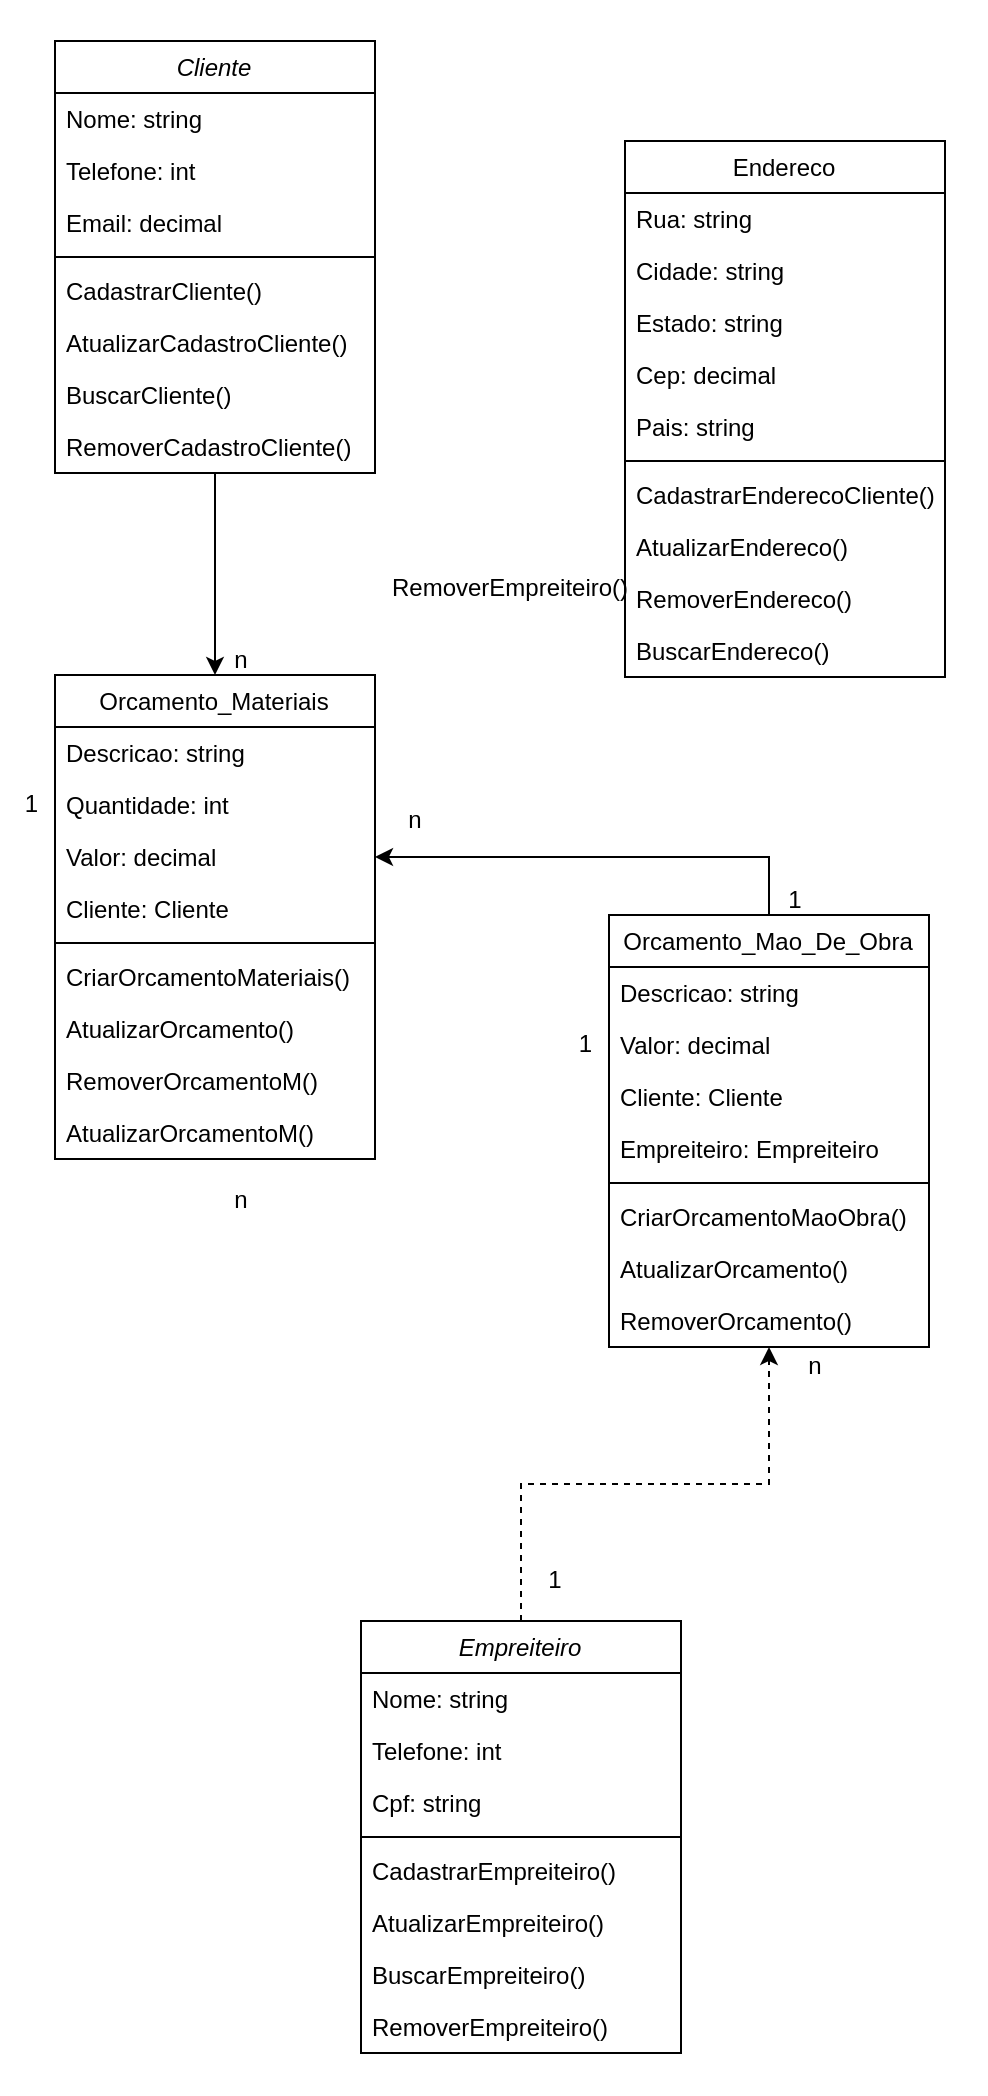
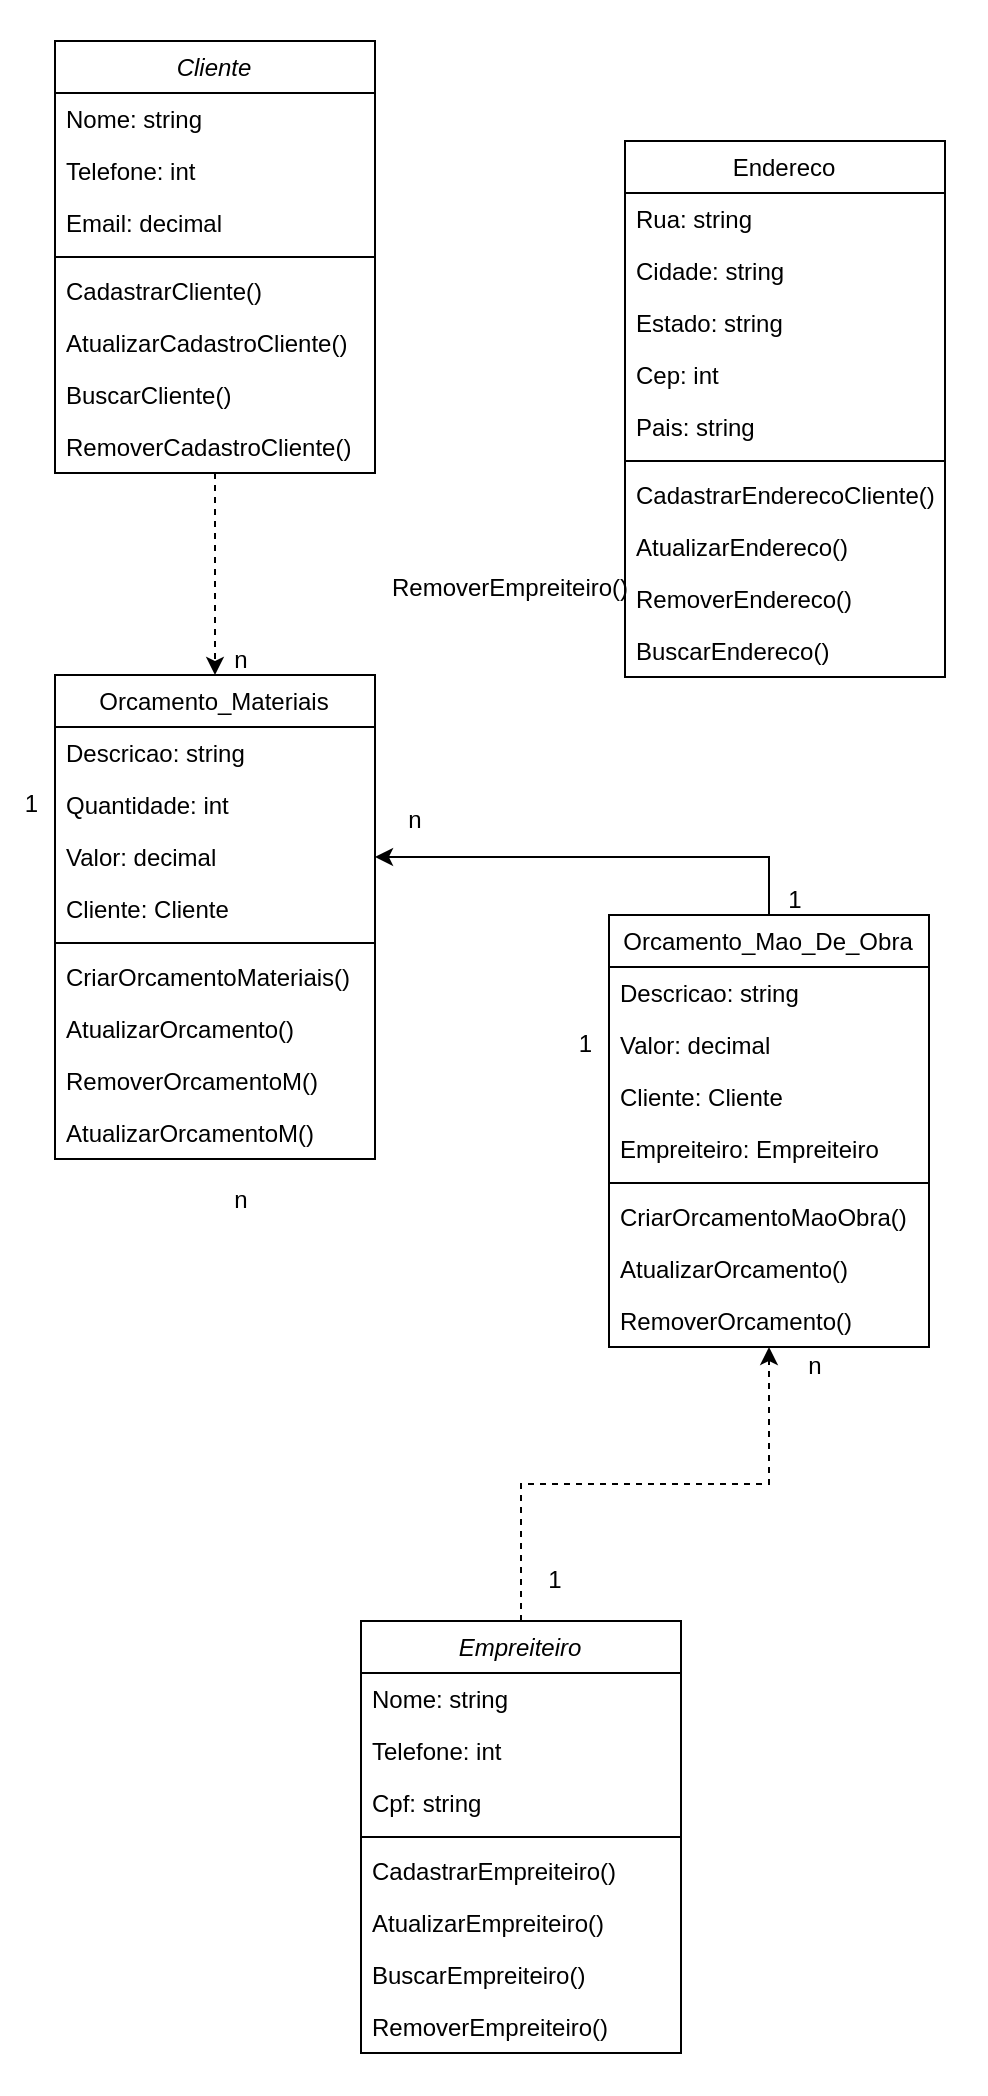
(704, 376) -> (680, 376)
(215, 569) -> (215, 569)
